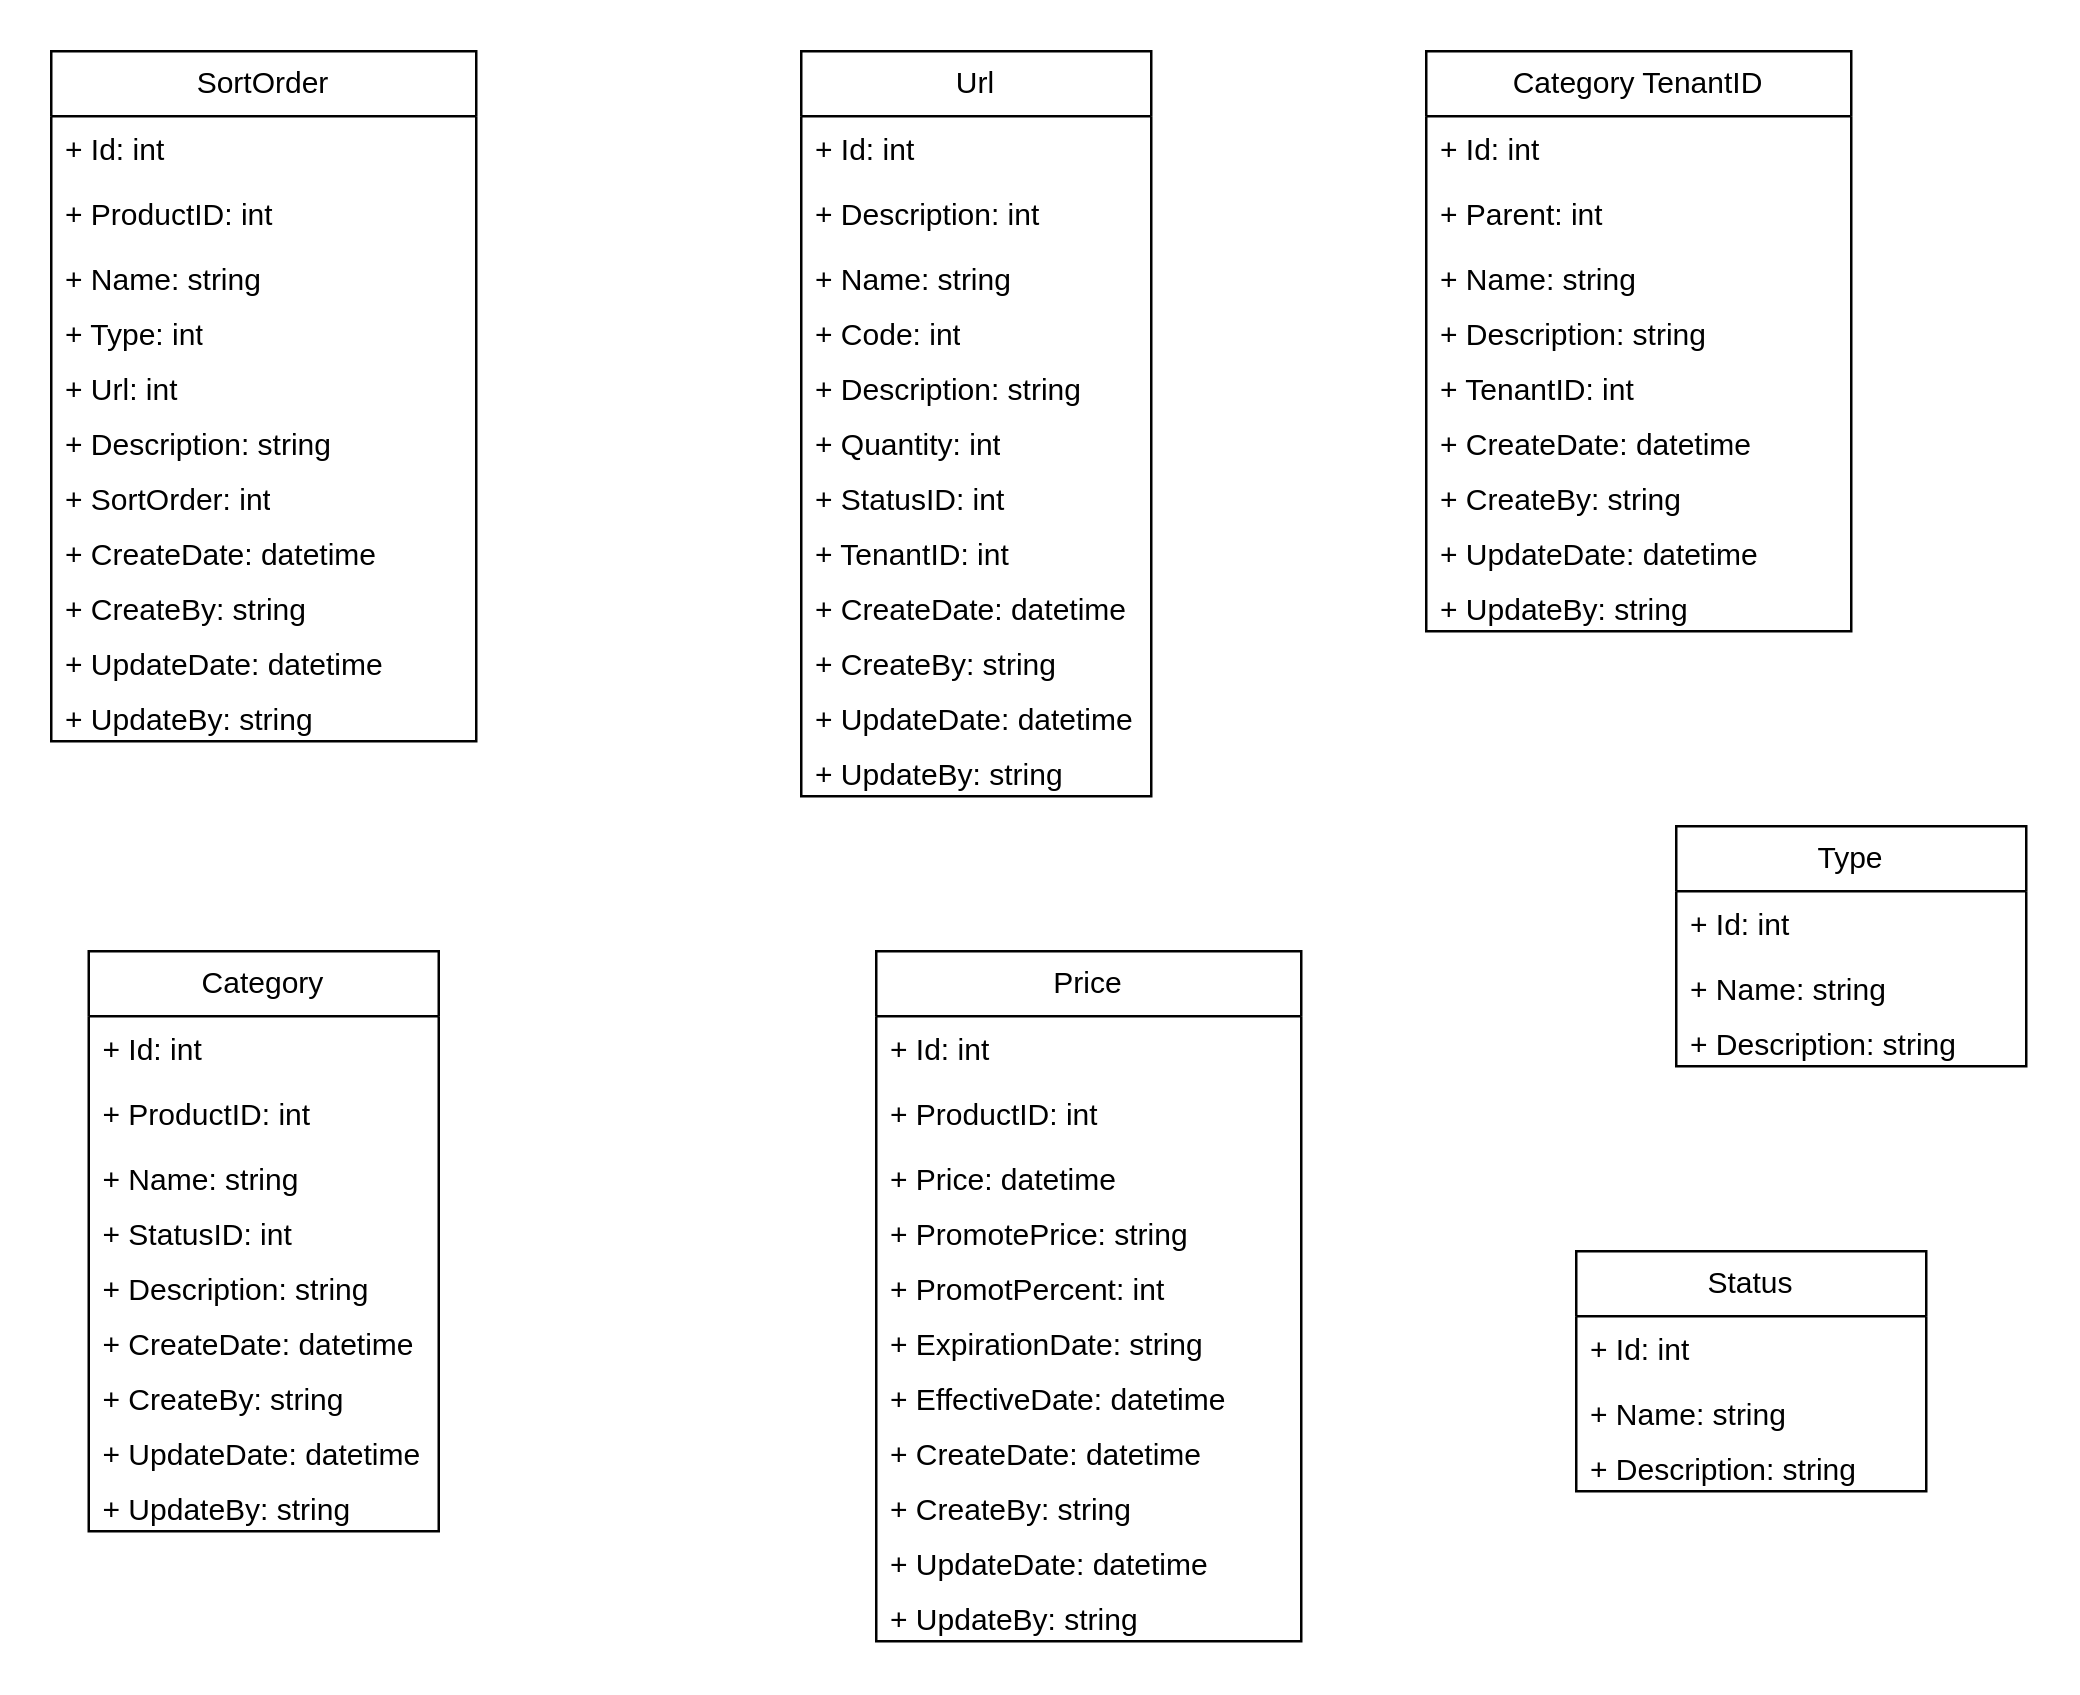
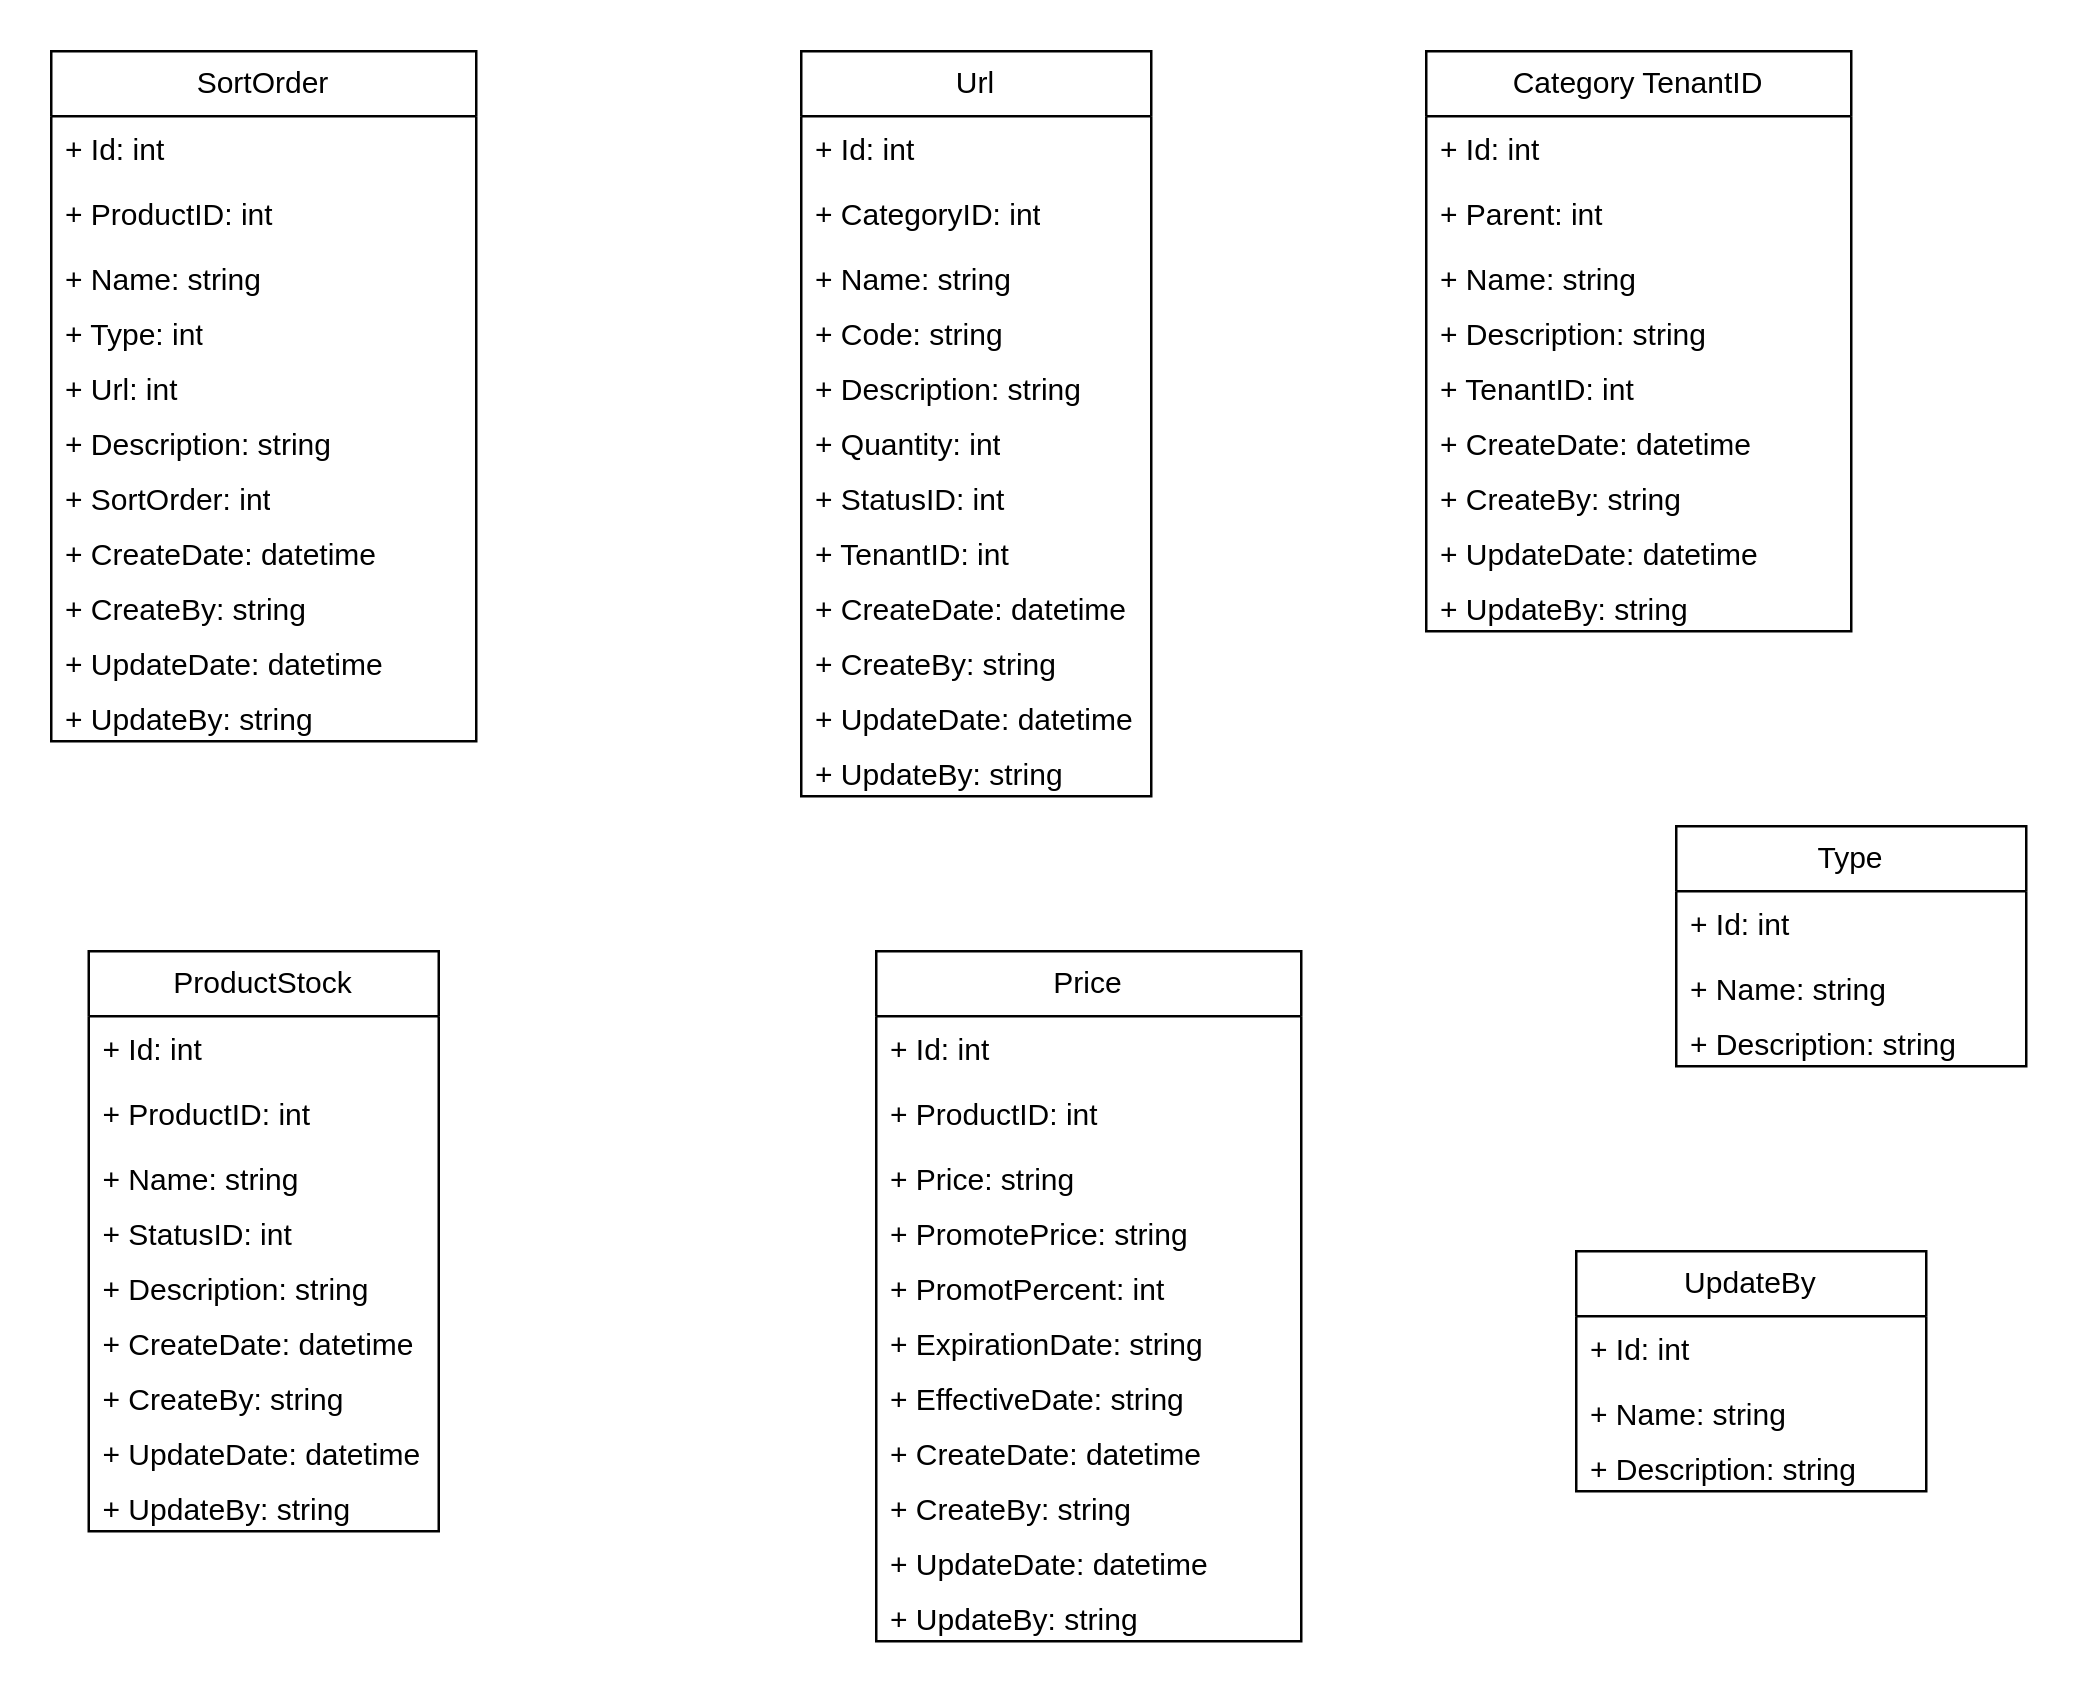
(944, 217) -> (943, 217)
(893, 337) -> (918, 337)
(264, 984) -> (264, 984)
(1015, 1182) -> (998, 1182)
(1751, 1284) -> (1751, 1284)
(1082, 1402) -> (1065, 1402)
